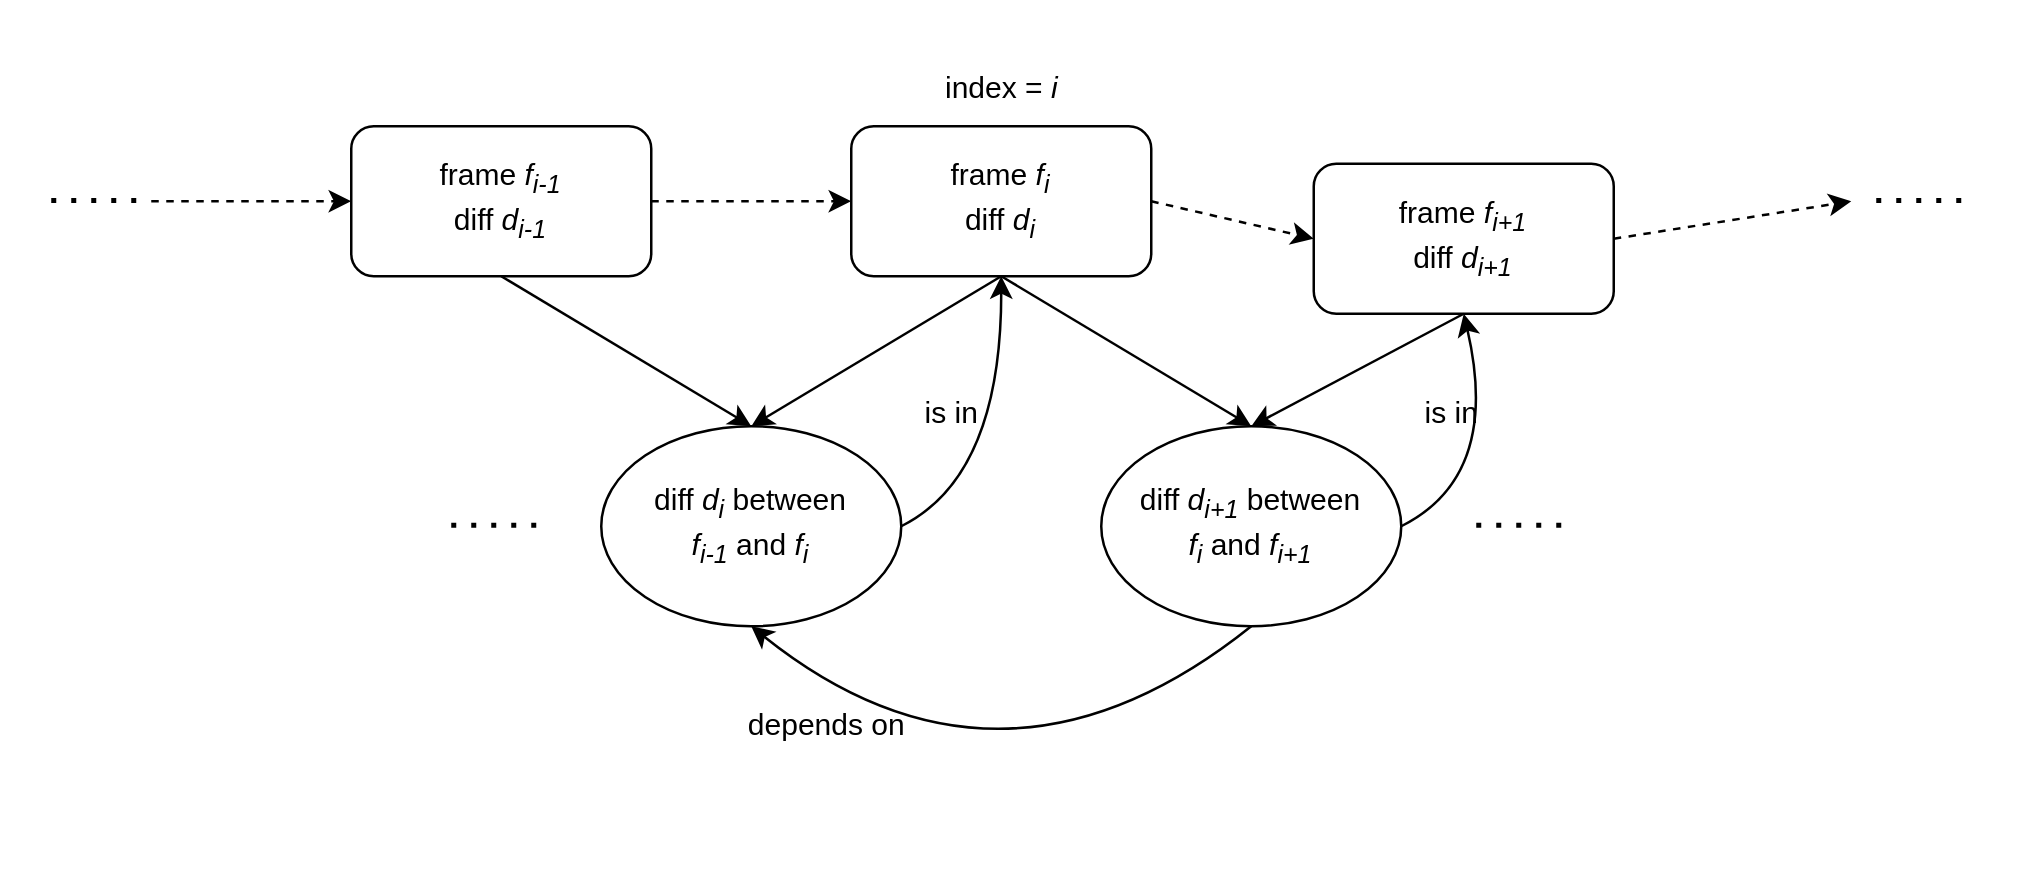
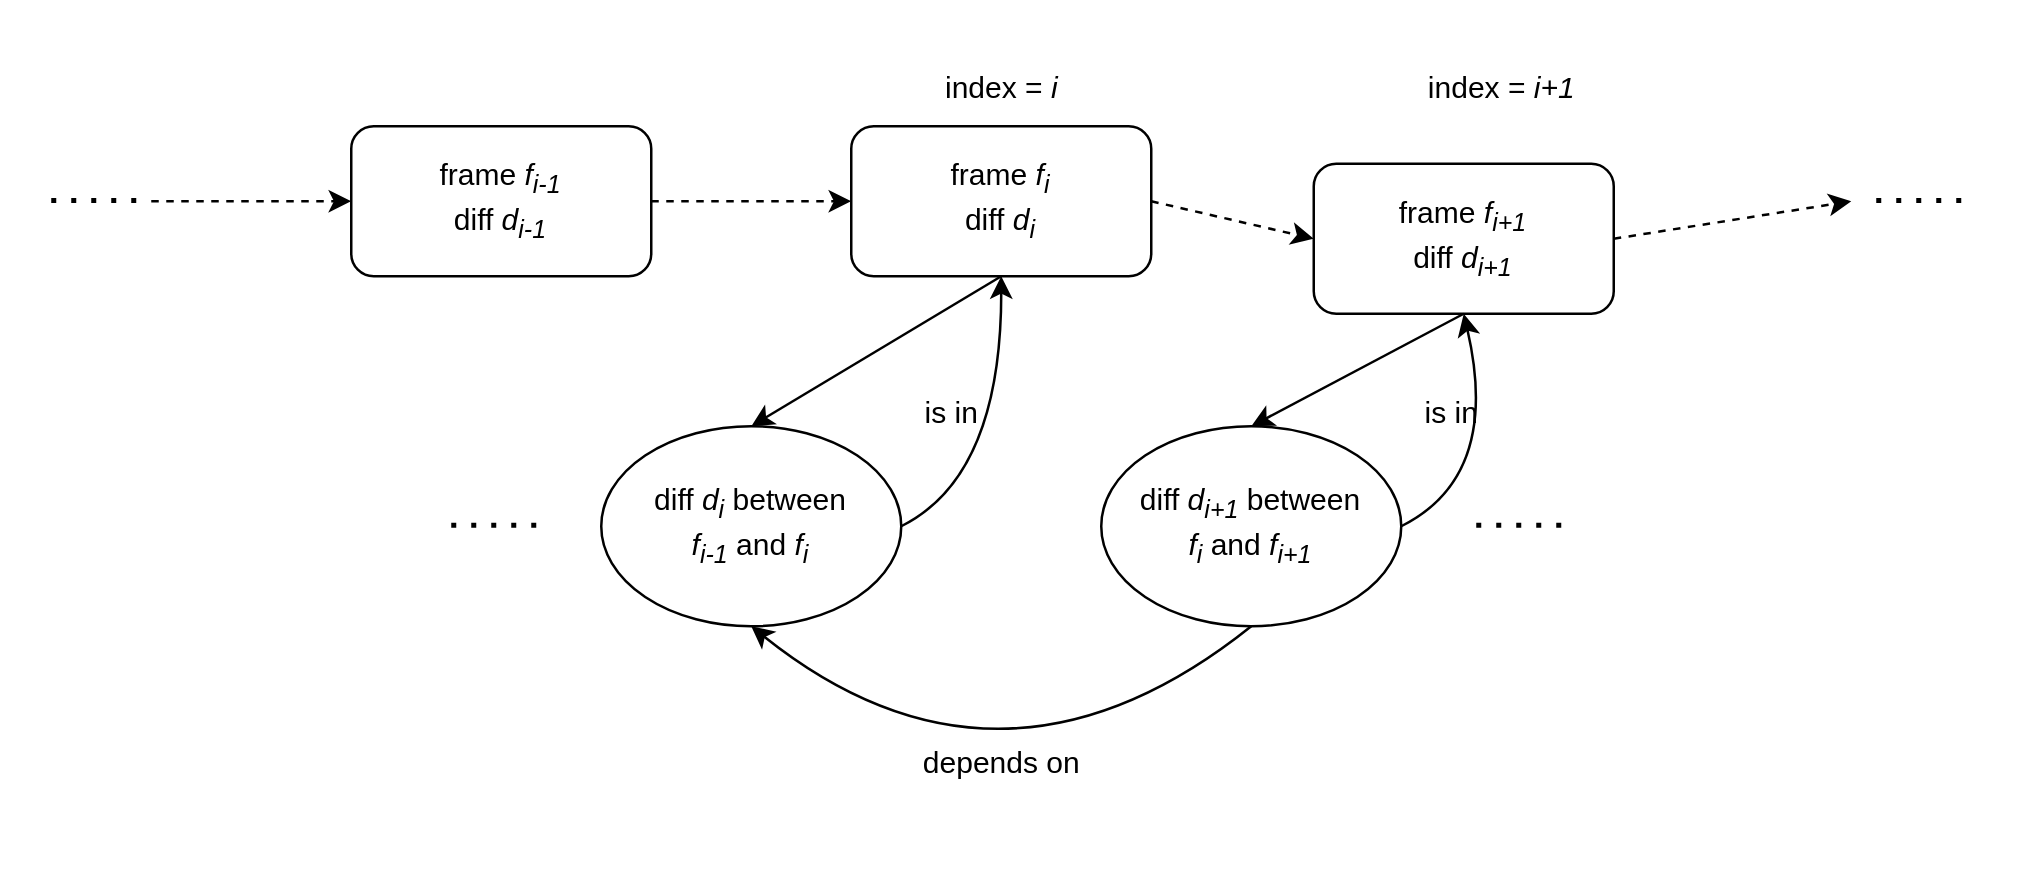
none -> (1501, 89)
(619, 347) -> none
(1120, 347) -> none
(826, 726) -> (1001, 764)
